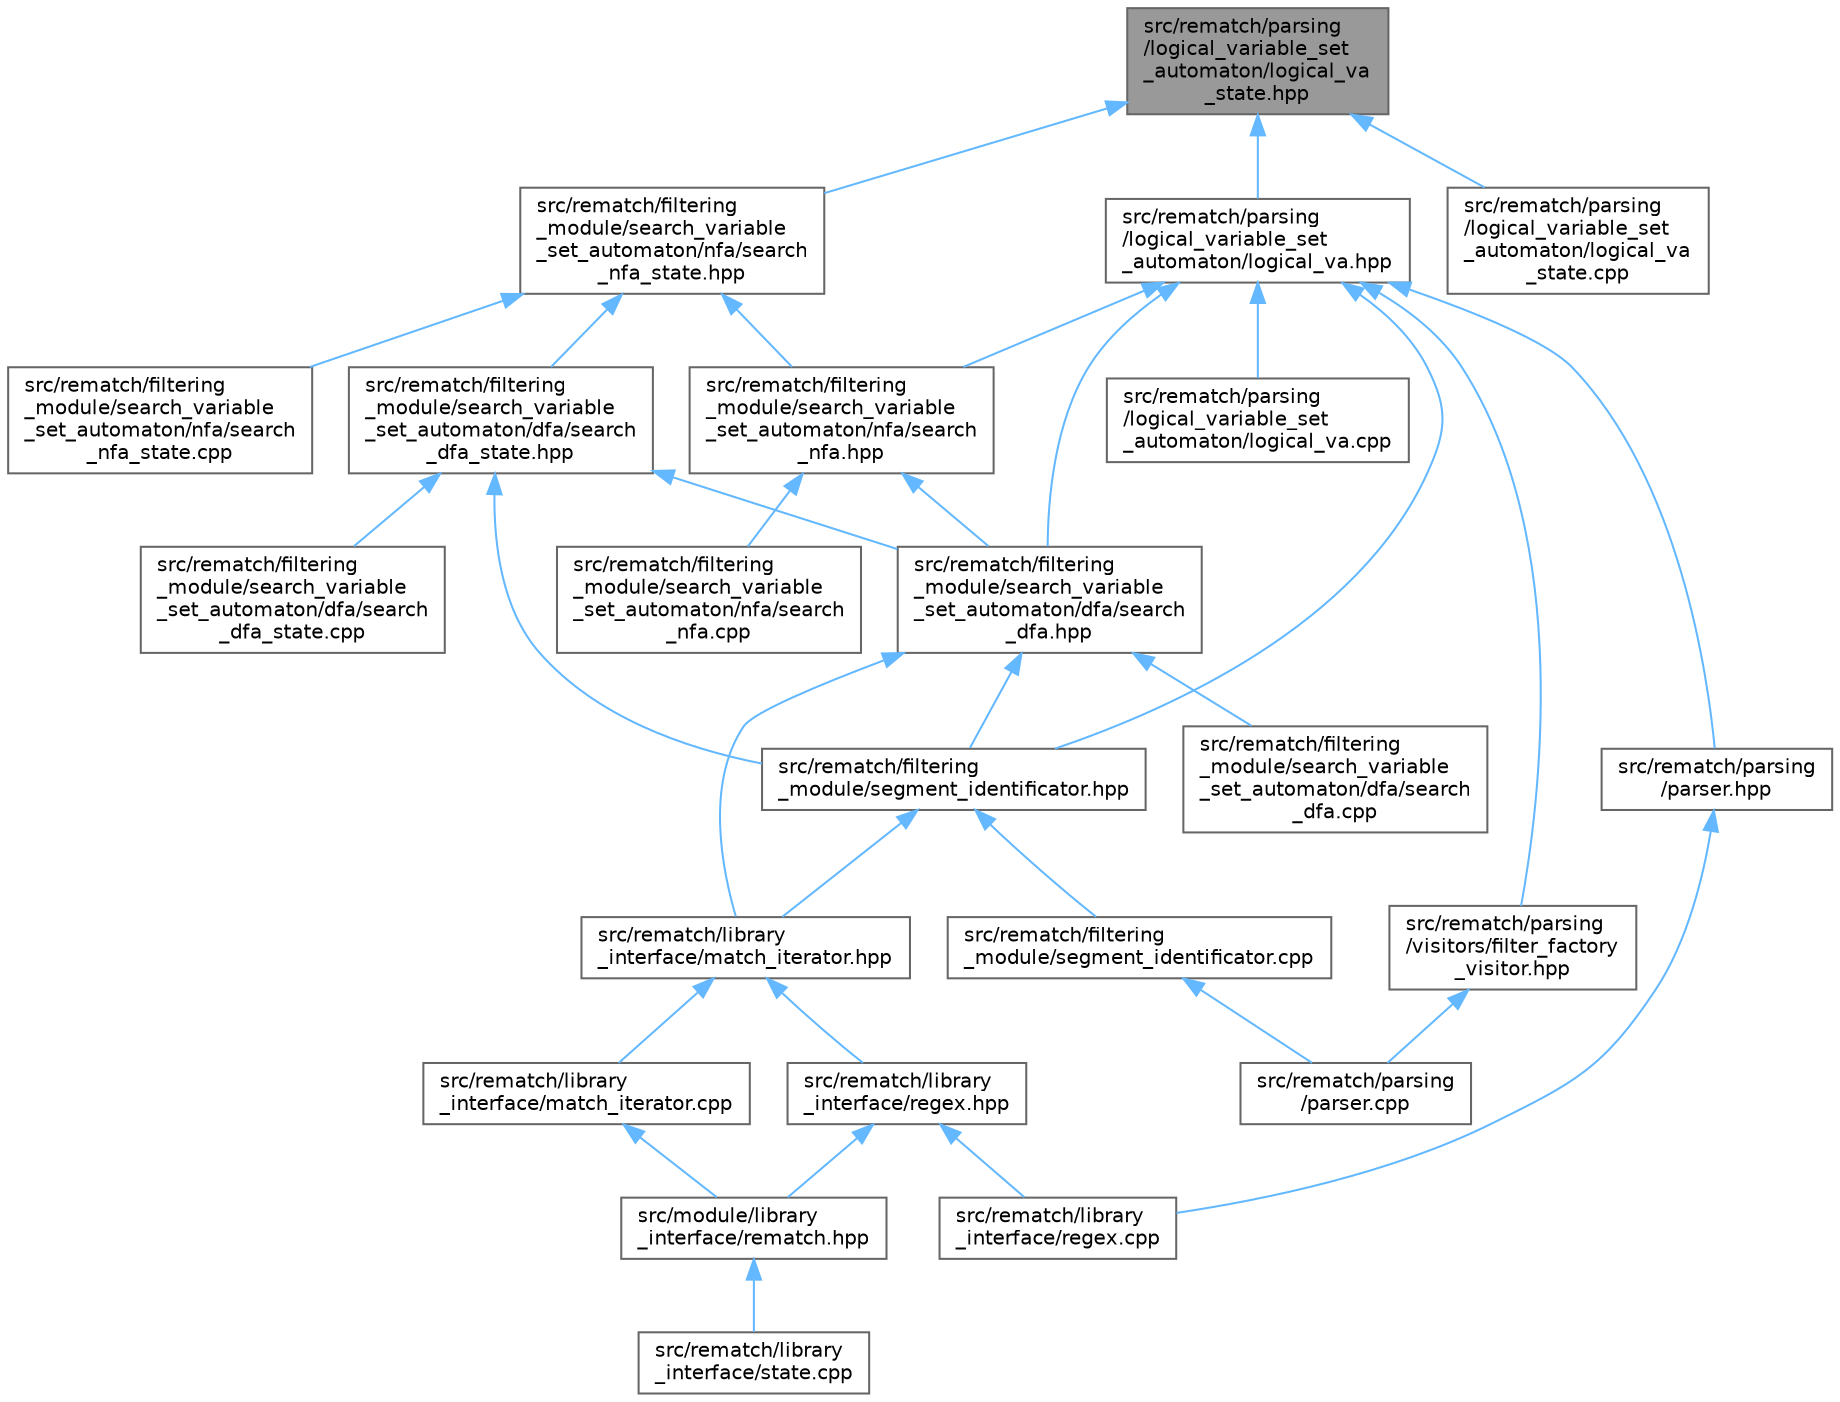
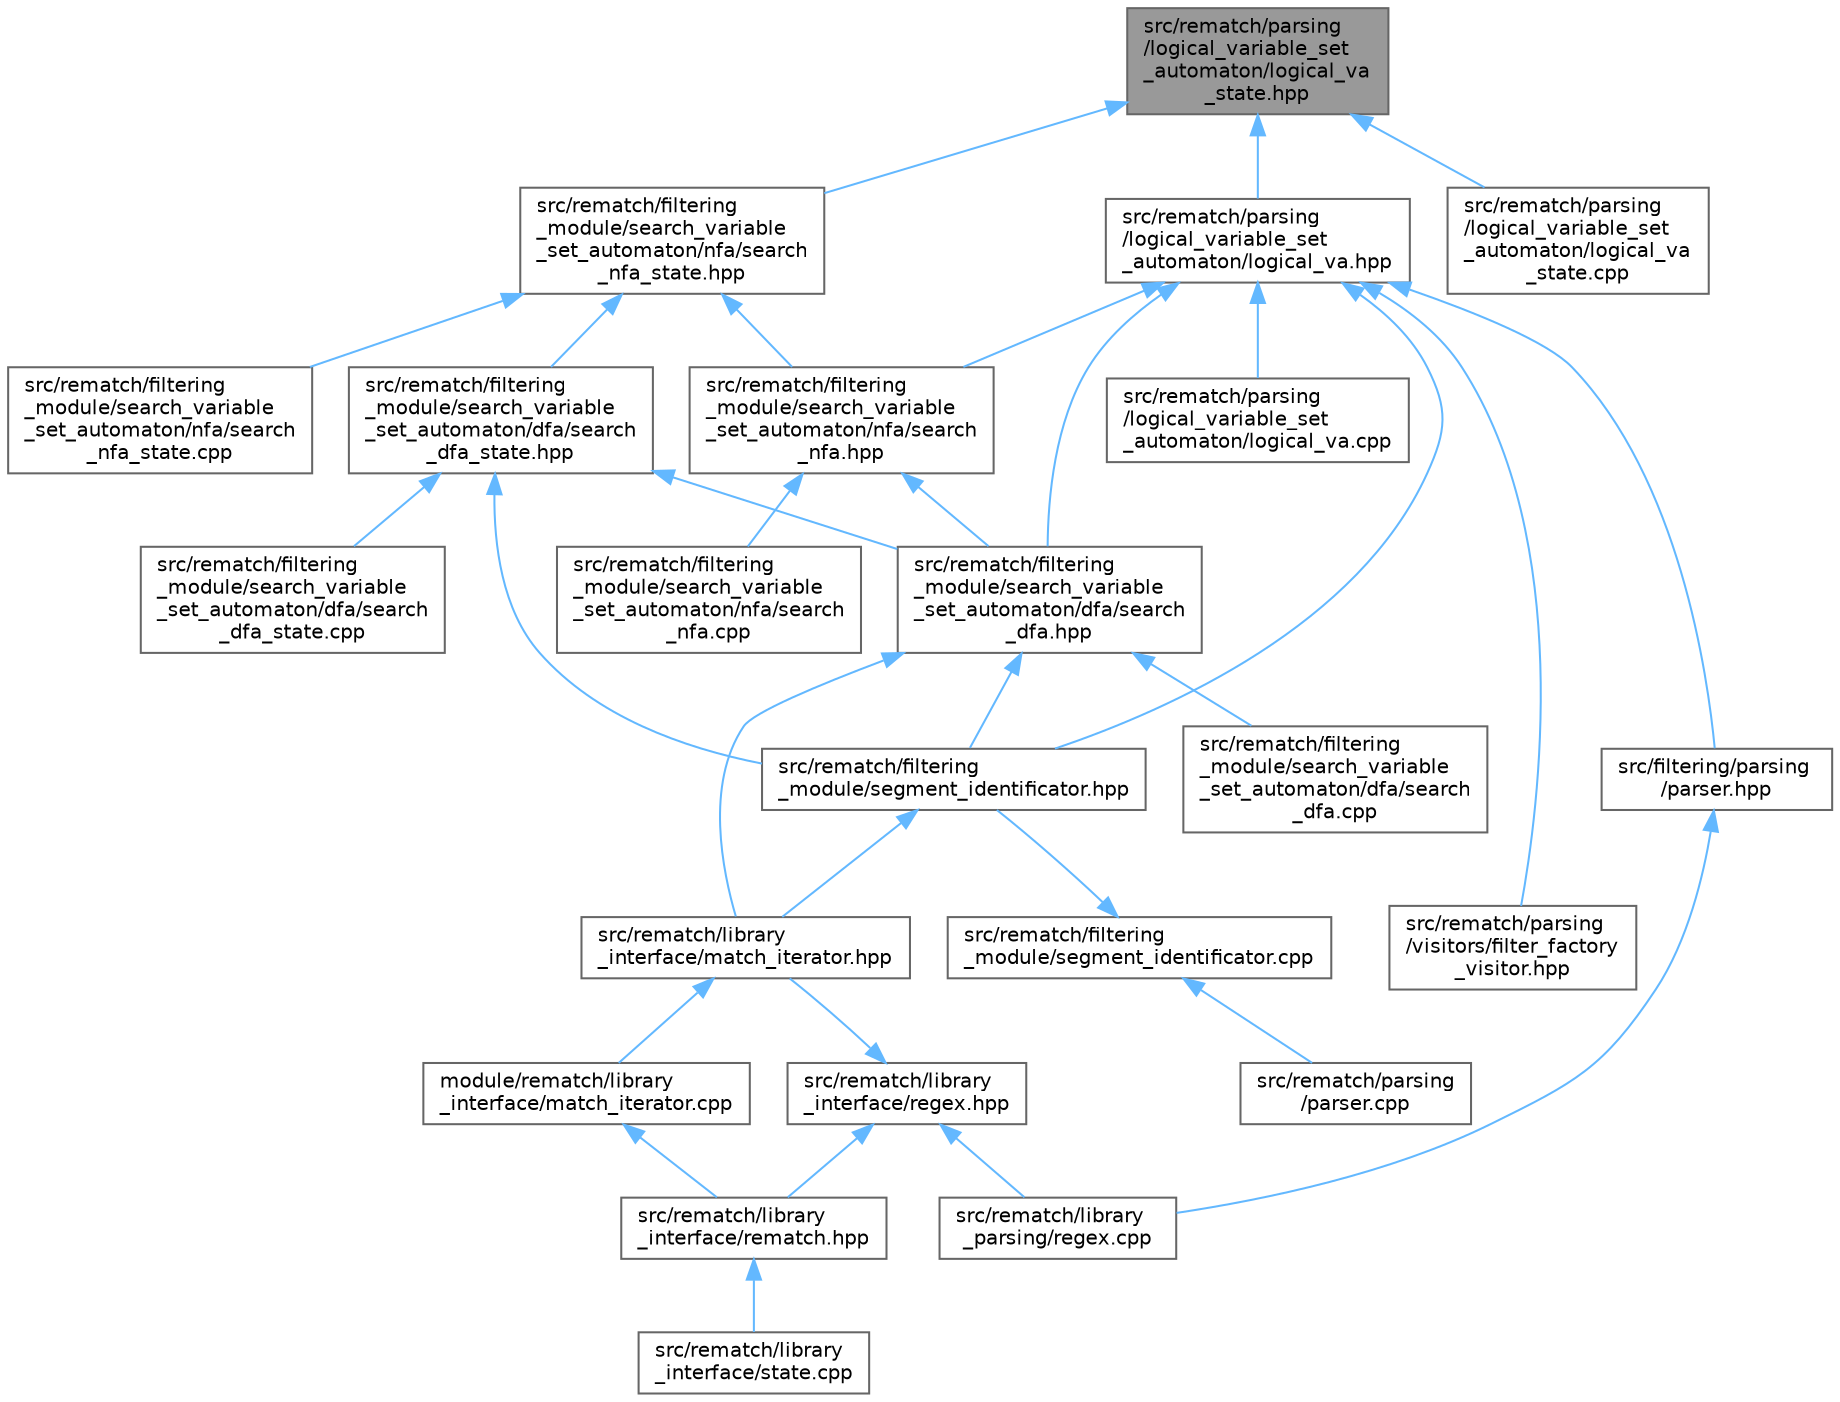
(1717, 779) -> (1717, 779)
(1042, 872) -> (1051, 855)
(822, 1029) -> (831, 1012)
(1420, 1034) -> none
(587, 1094) -> (587, 1094)
(754, 1228) -> (754, 1228)
(1058, 1228) -> (1058, 1228)
